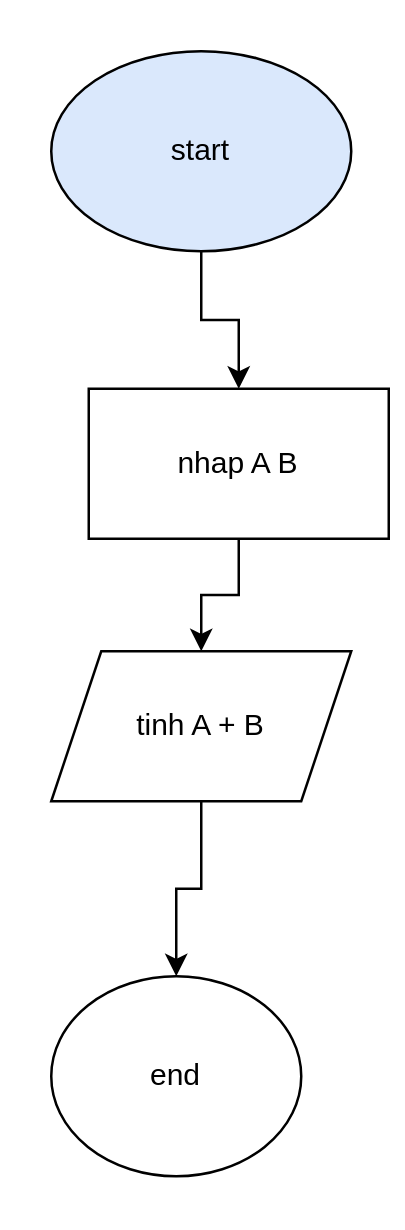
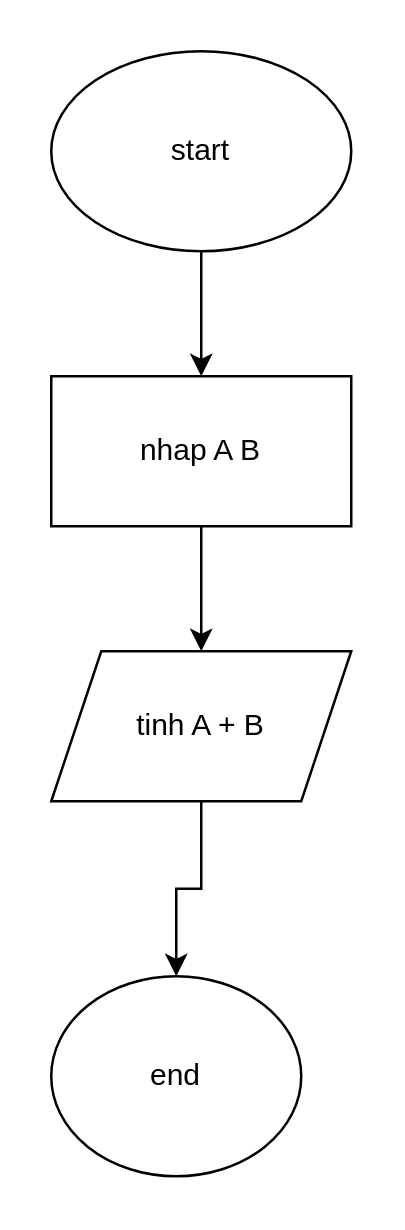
(201, 151) -> (201, 151)
(239, 464) -> (201, 451)
